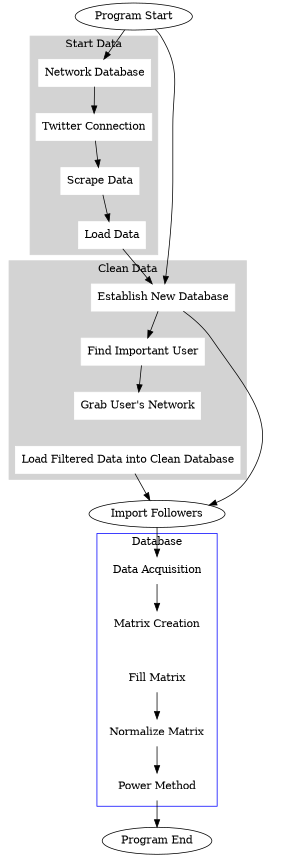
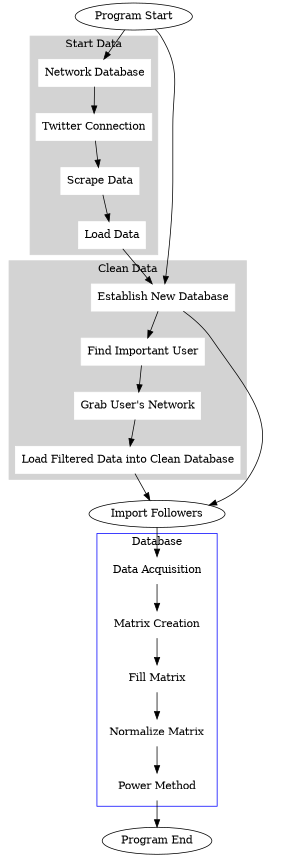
none -> (133, 429)
none -> (157, 648)
